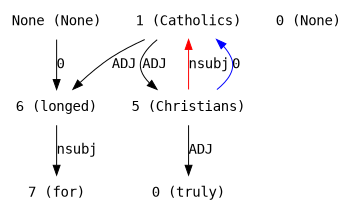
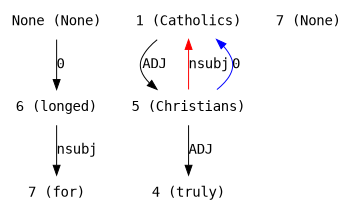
(309, 22) -> (309, 22)
(110, 58) -> none
(189, 193) -> (189, 193)
